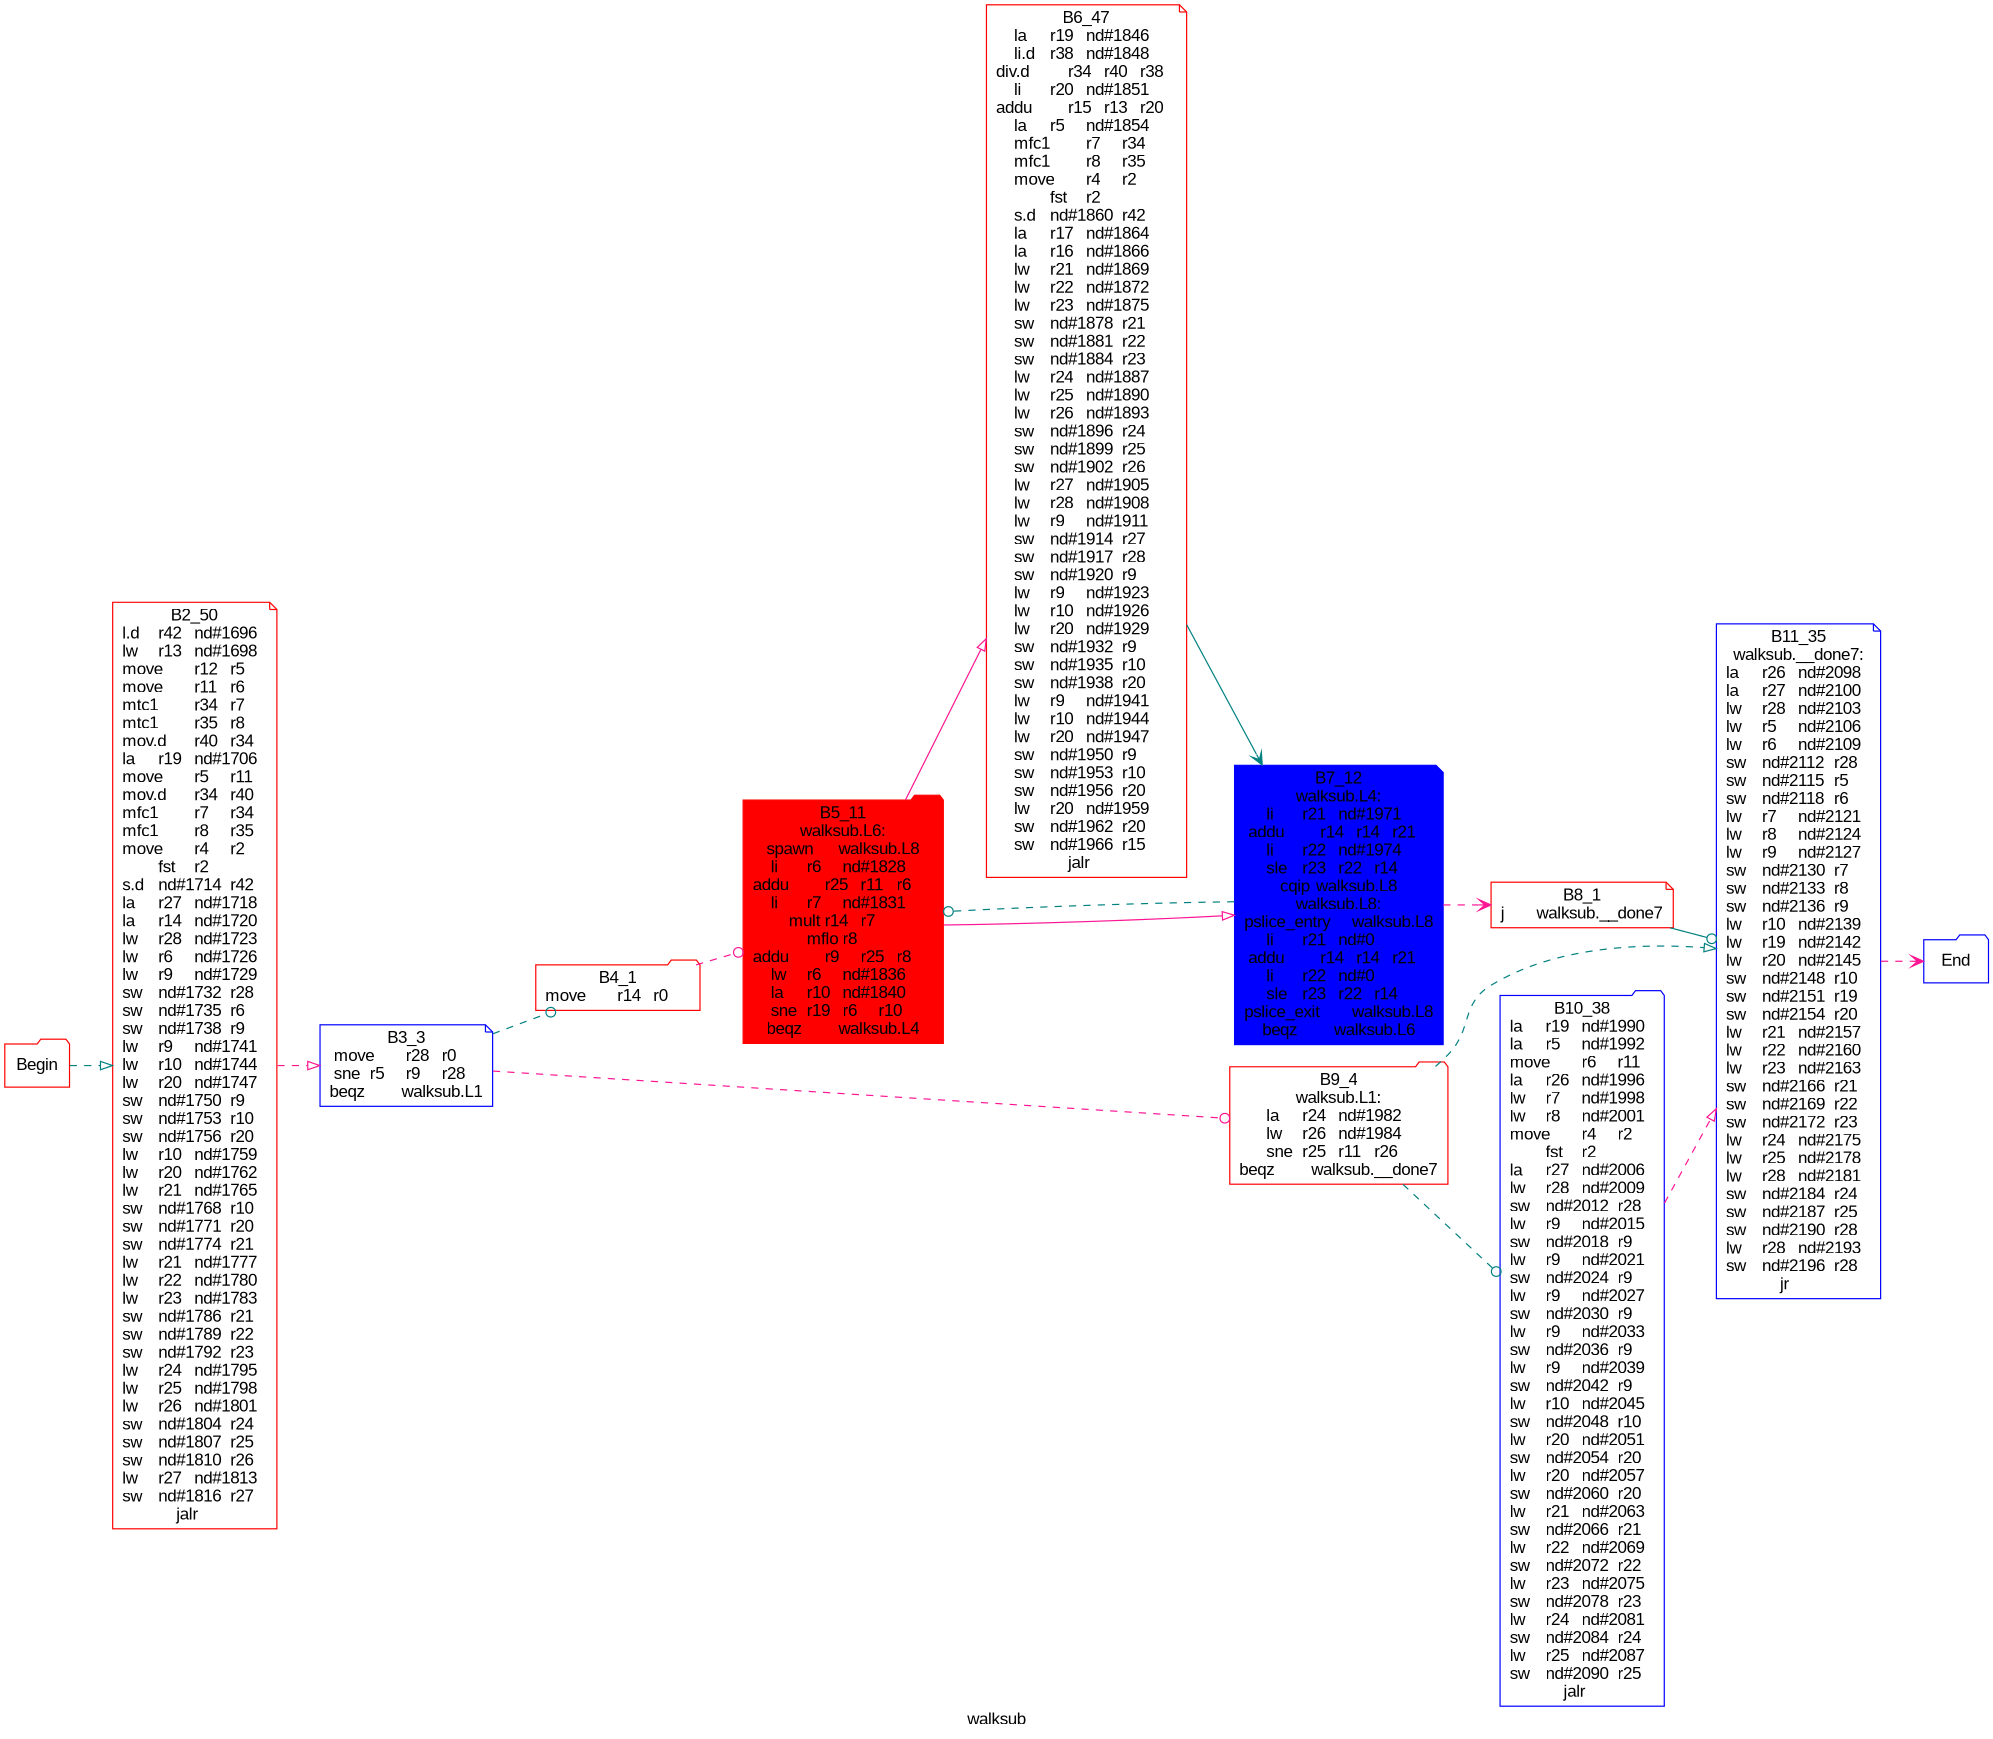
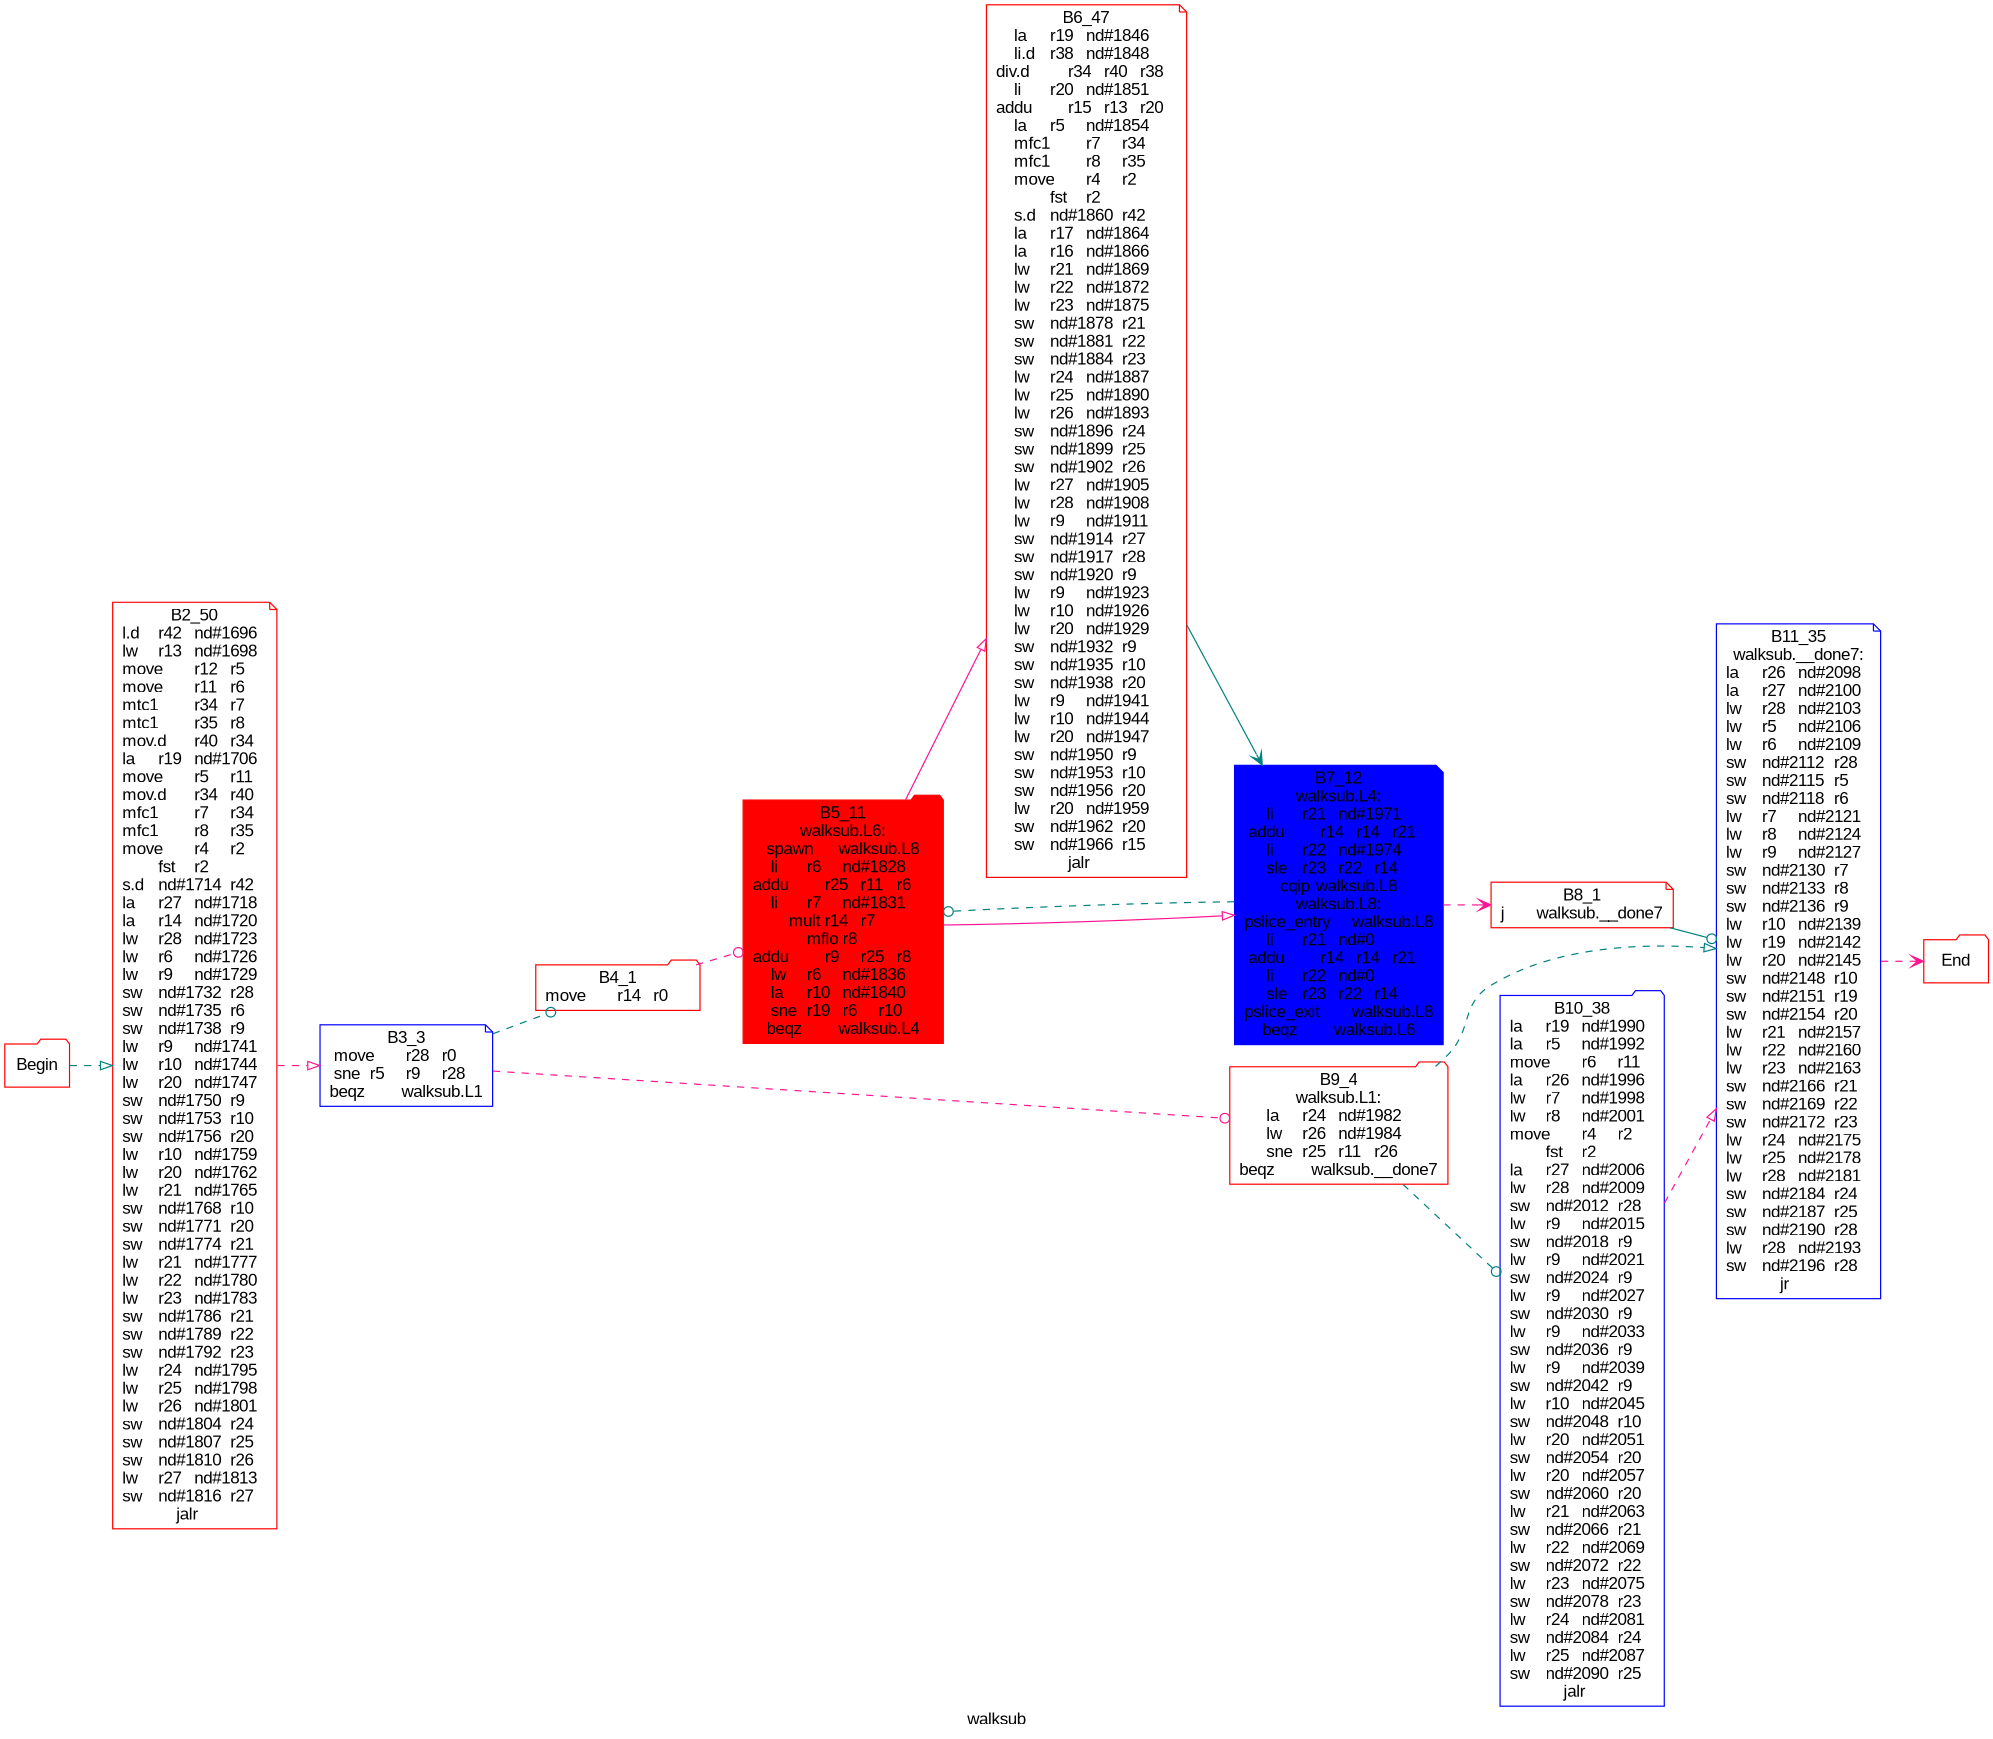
(1956, 961) -> (1956, 961)
